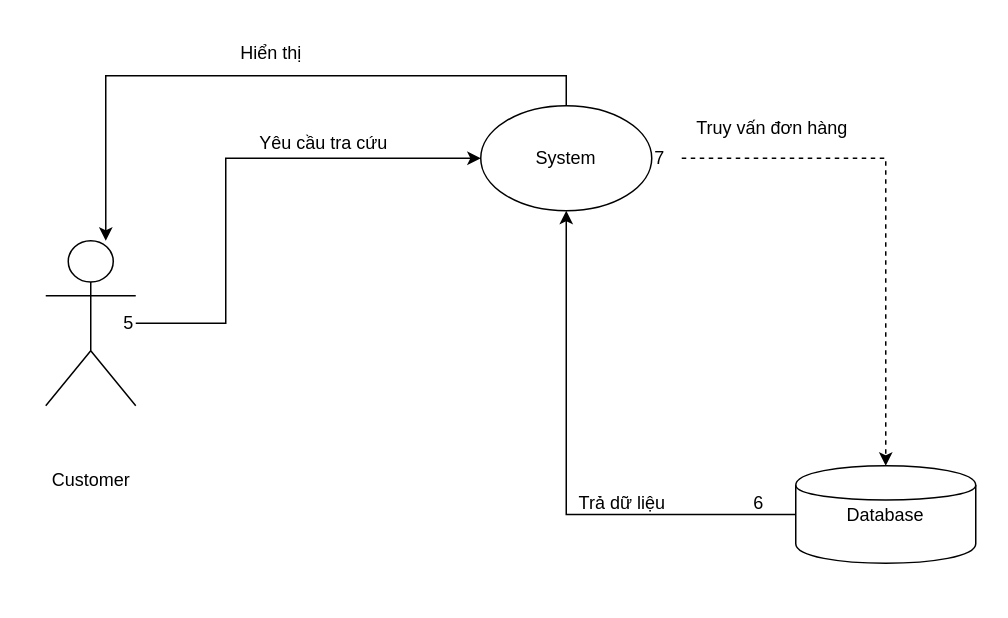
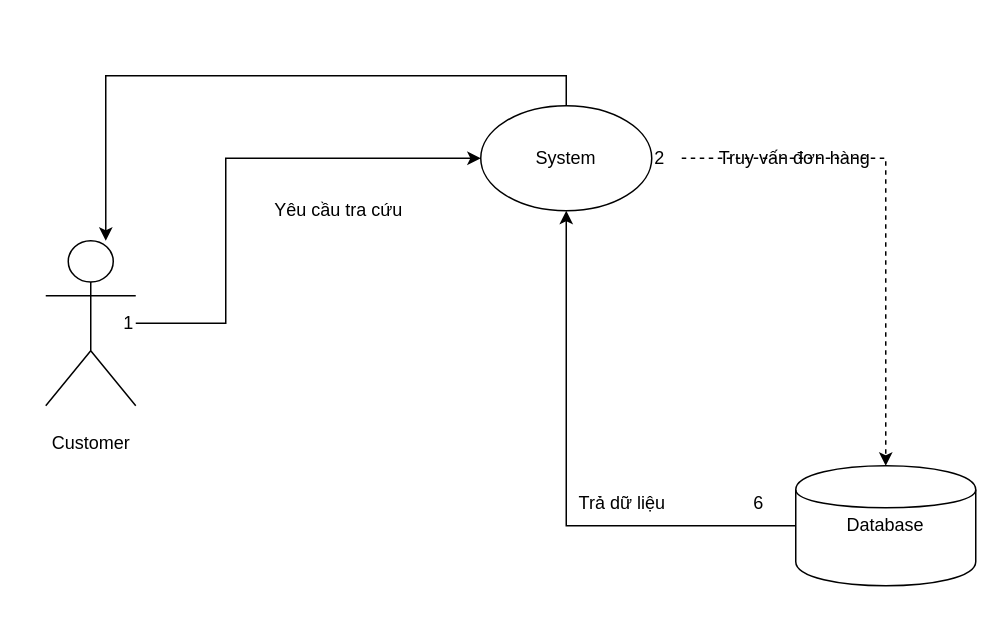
(271, 53) -> none
(772, 128) -> (794, 158)
(323, 143) -> (338, 211)
(660, 158) -> (660, 158)
(129, 323) -> (129, 323)
(91, 481) -> (91, 443)
(886, 515) -> (886, 526)
